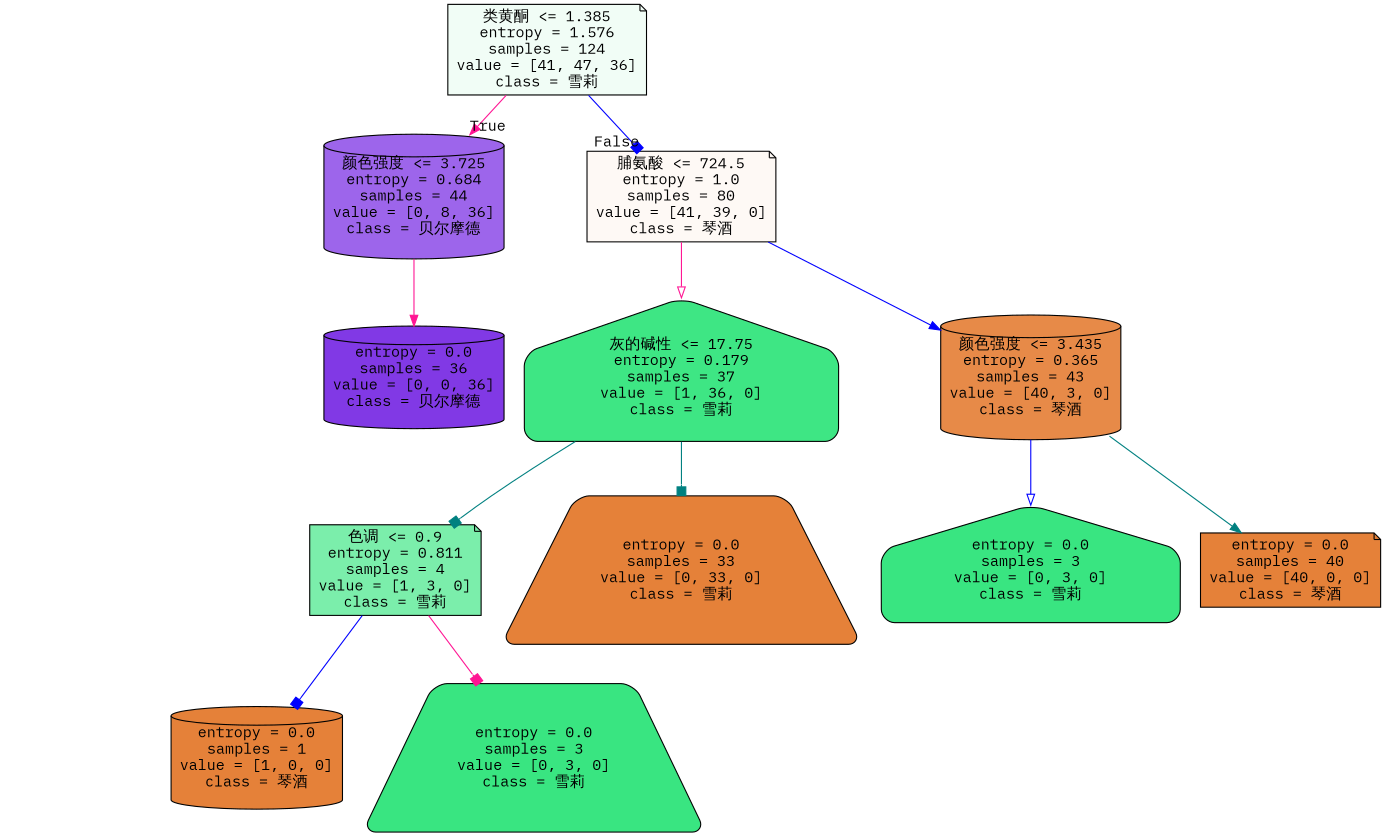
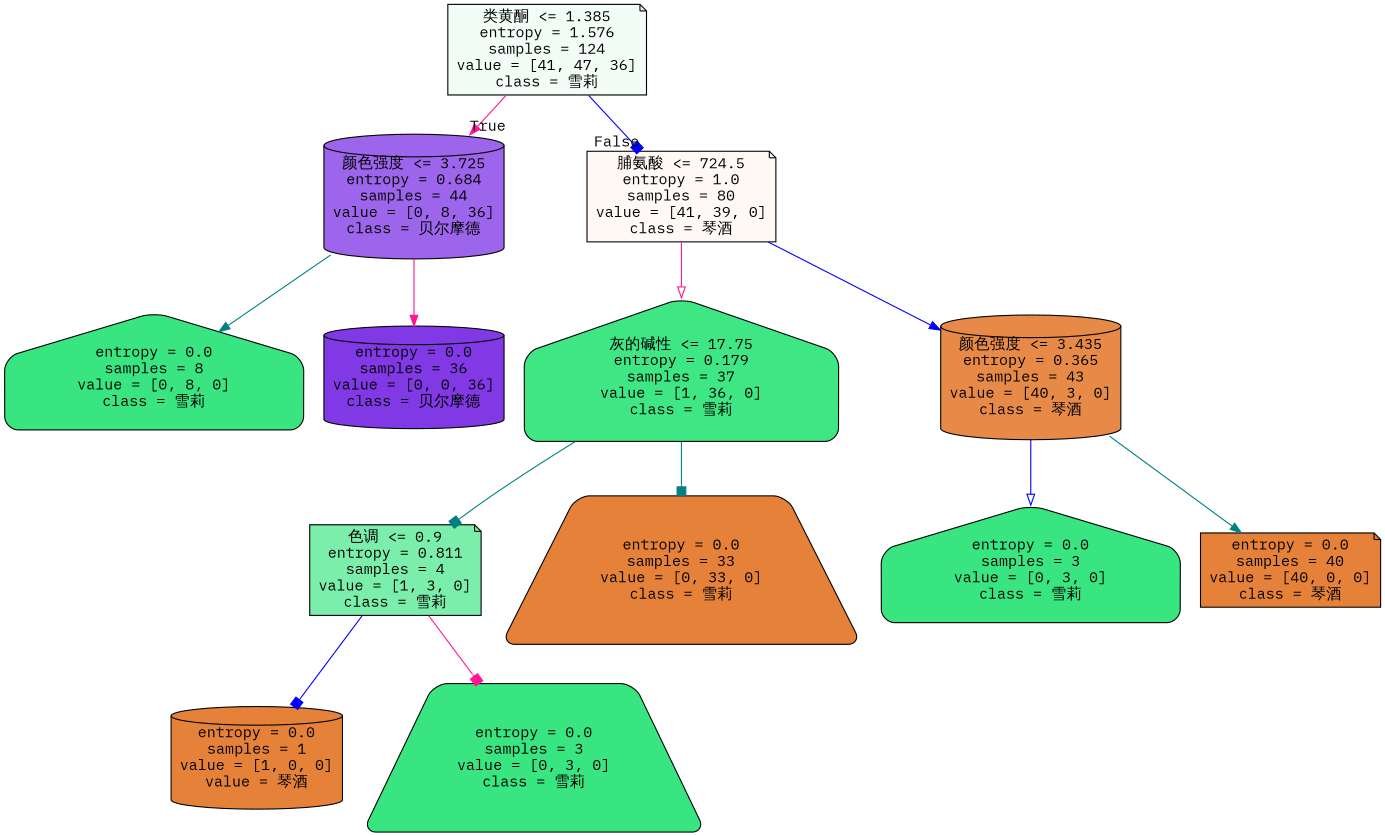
none -> (154, 377)
(257, 758) -> (257, 758)
